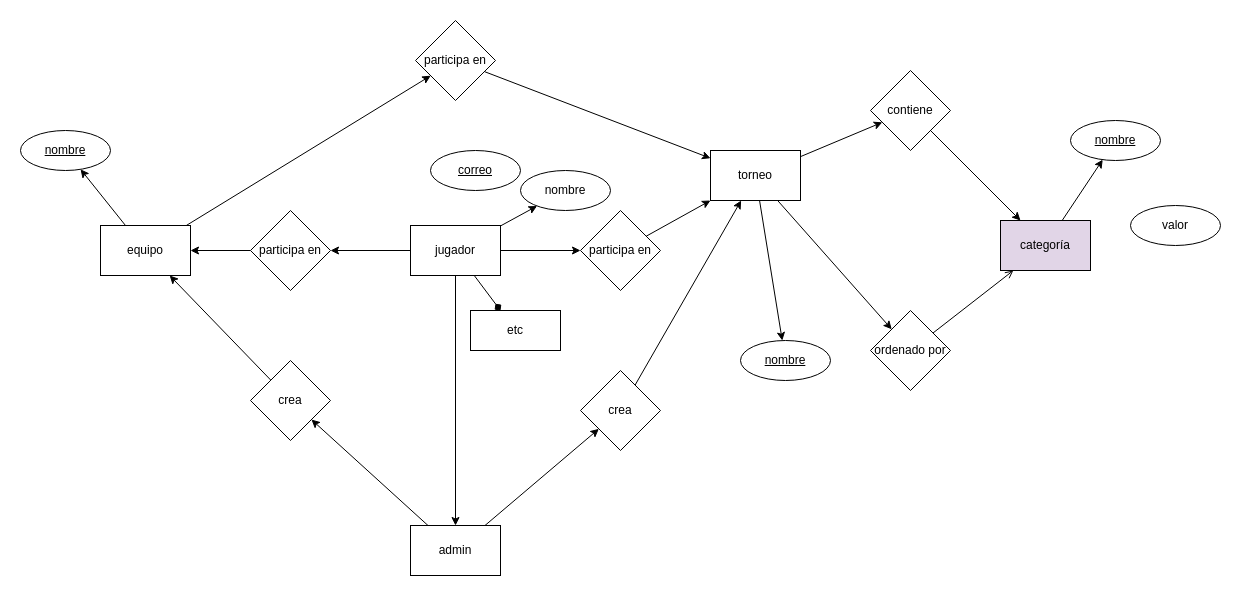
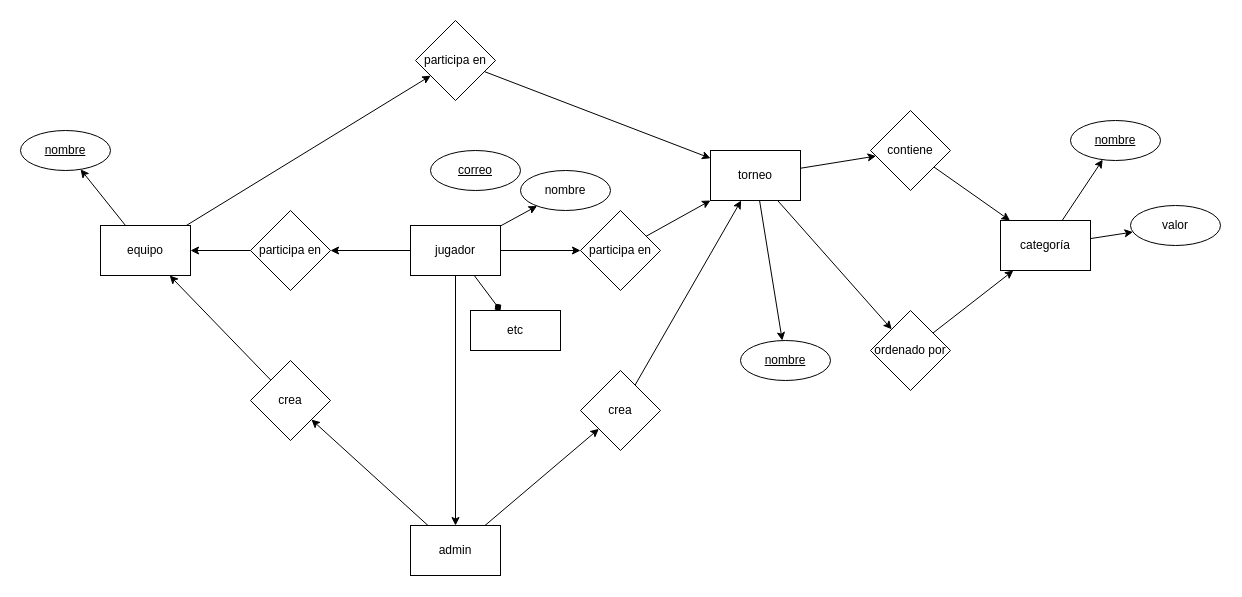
(911, 111) -> (911, 151)
none -> (1109, 236)
(1046, 246) -> (1046, 246)
(1008, 274) -> (1007, 276)
